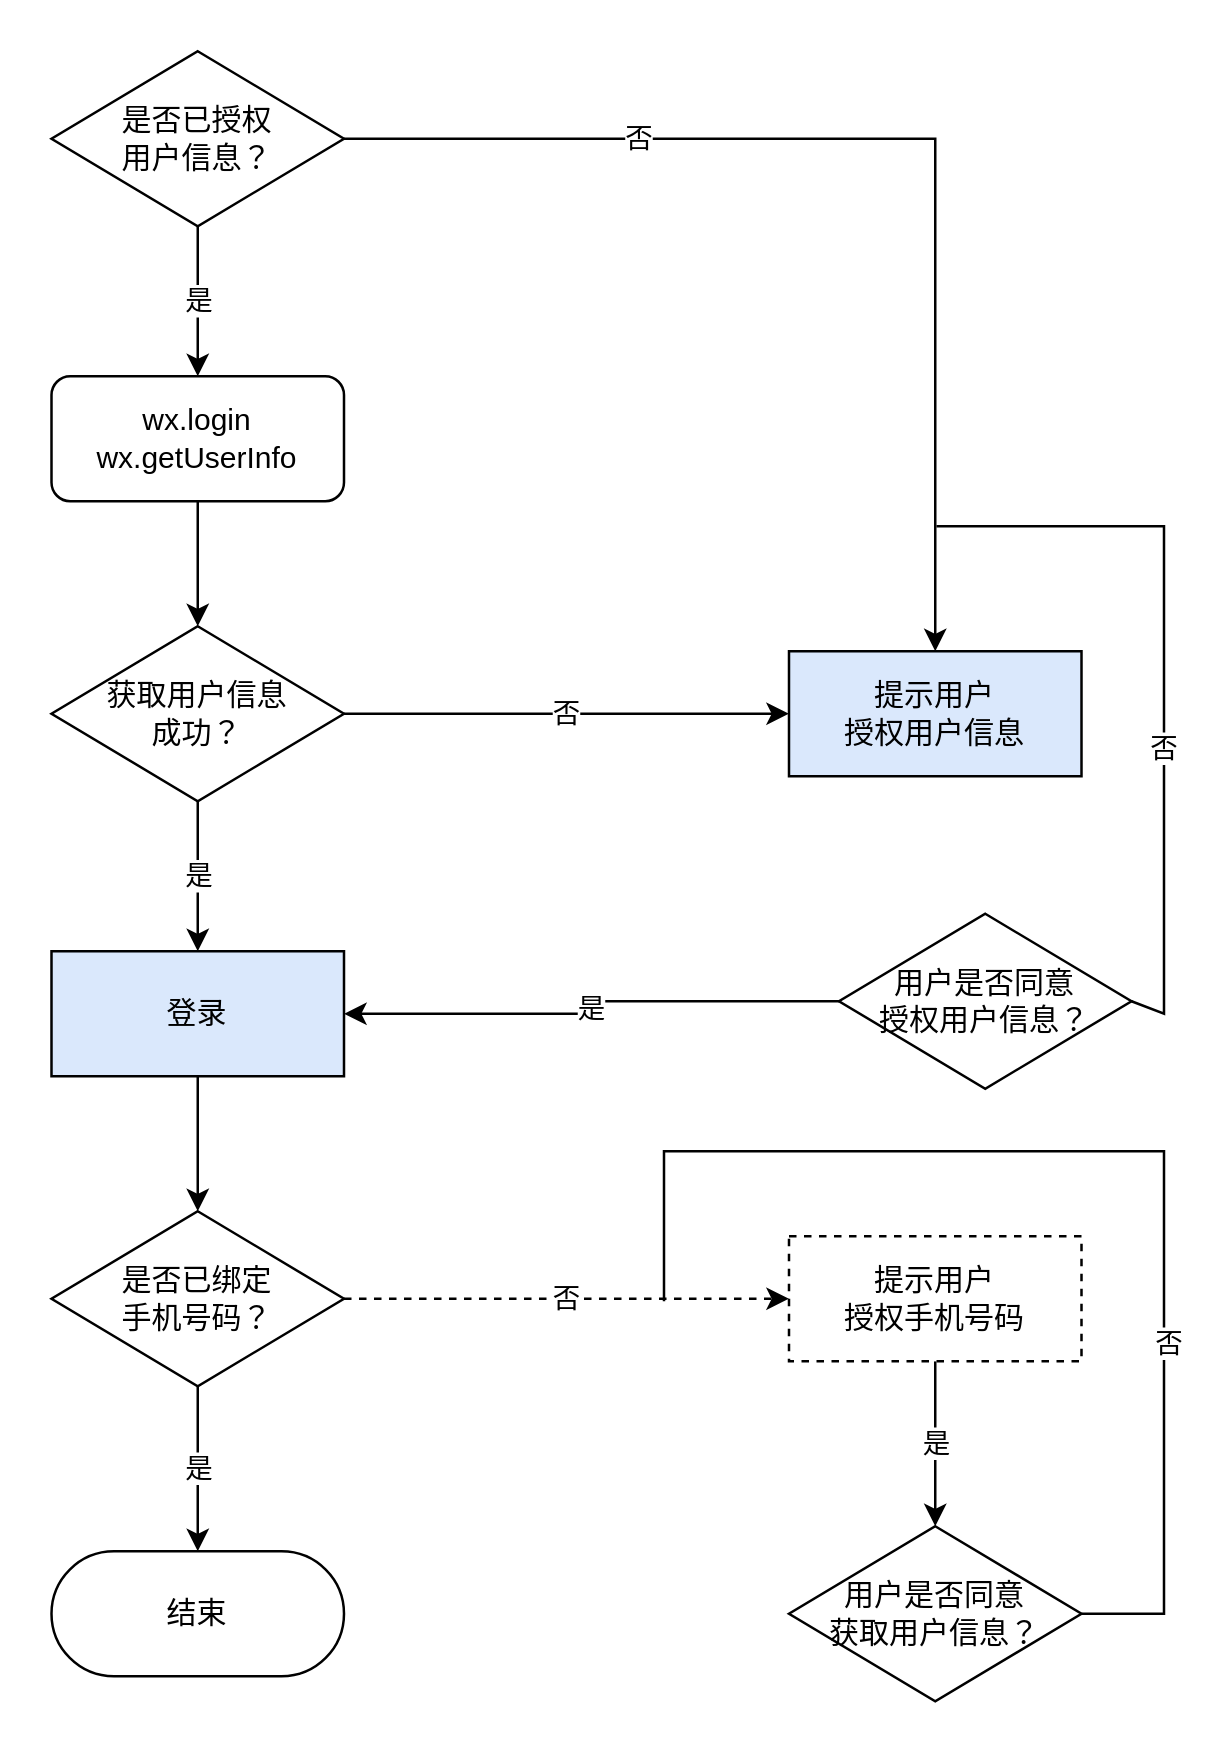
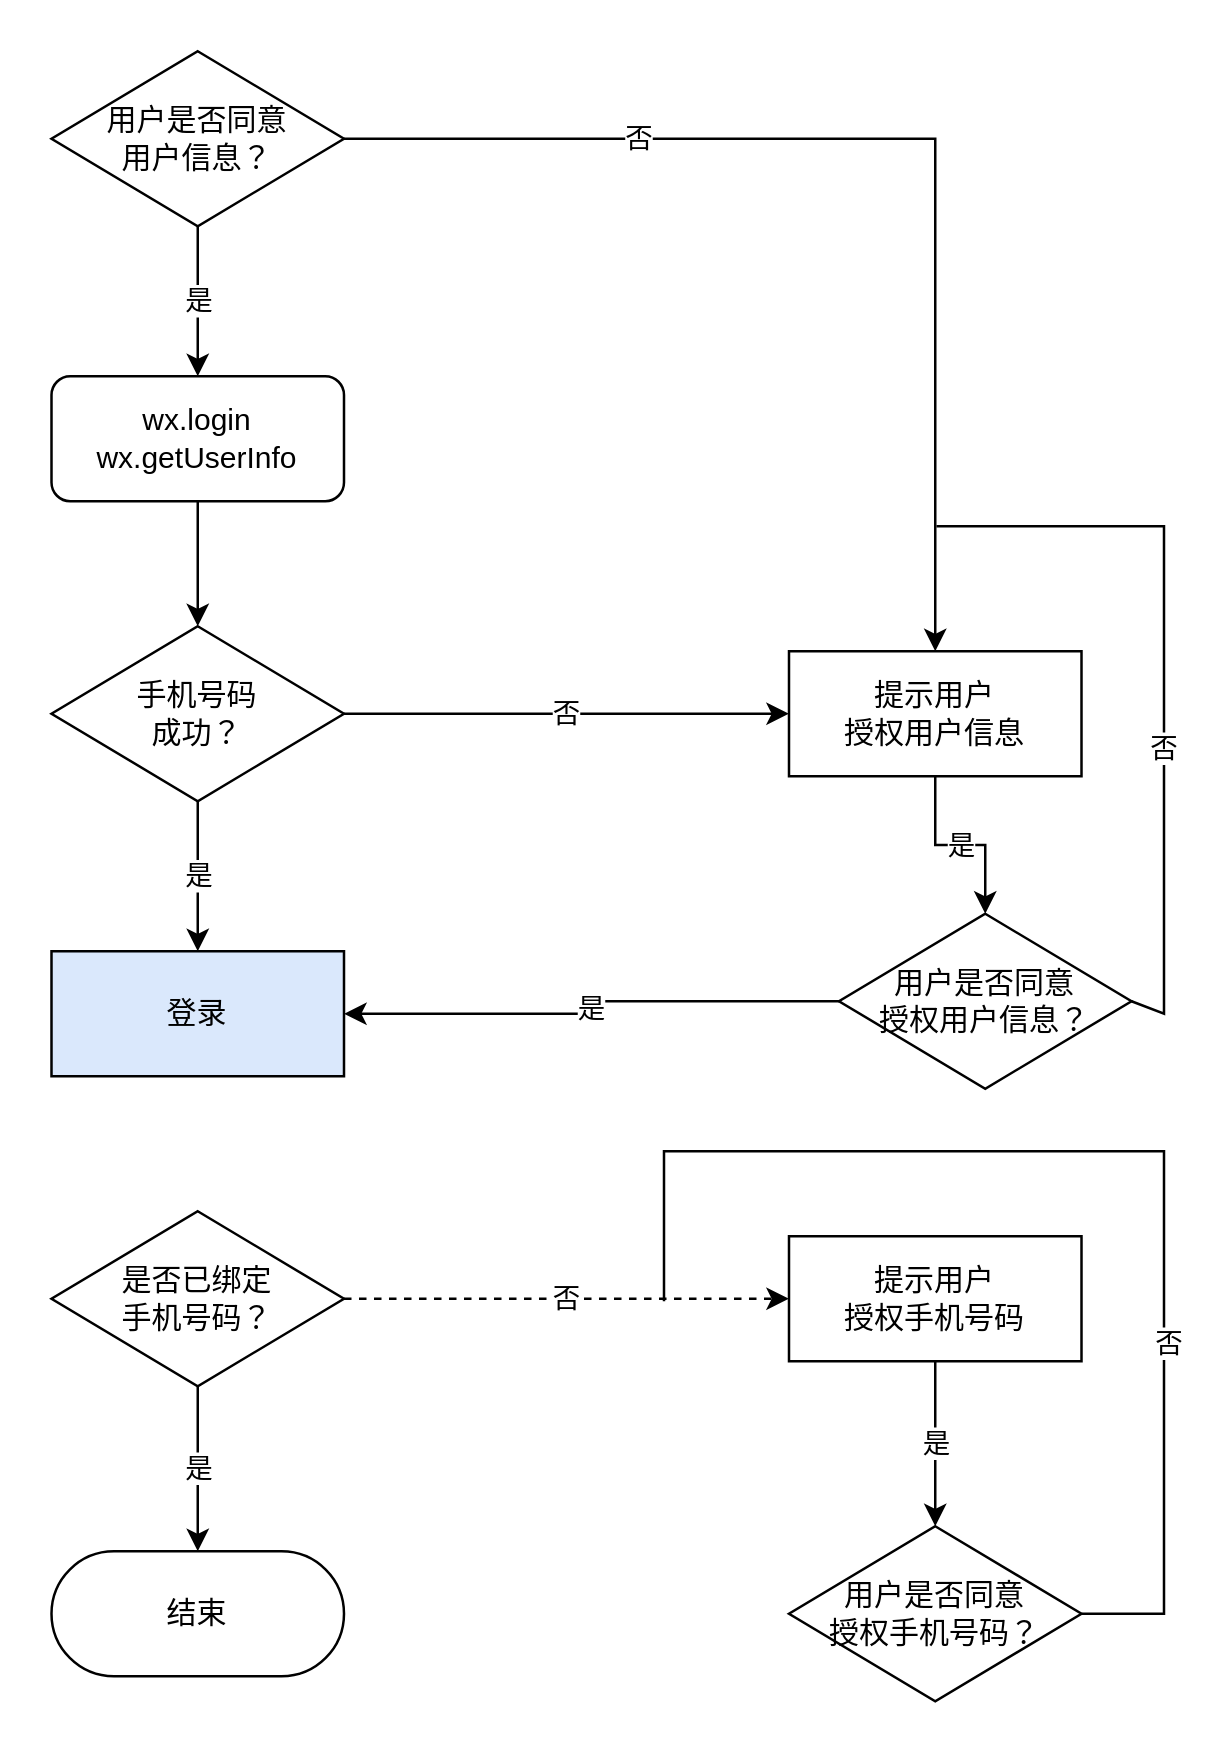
(198, 139) -> (198, 139)
(198, 714) -> (198, 714)
(935, 714) -> (935, 714)
none -> (952, 845)
(198, 1135) -> none
(935, 1299) -> (935, 1299)
(935, 1614) -> (935, 1614)
